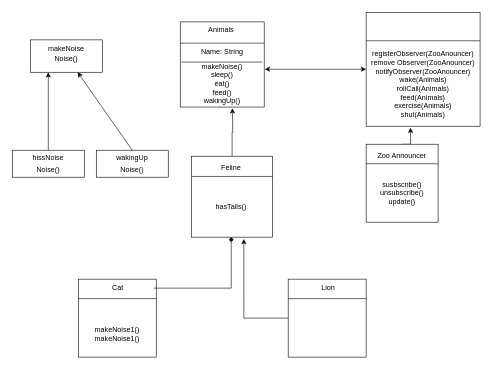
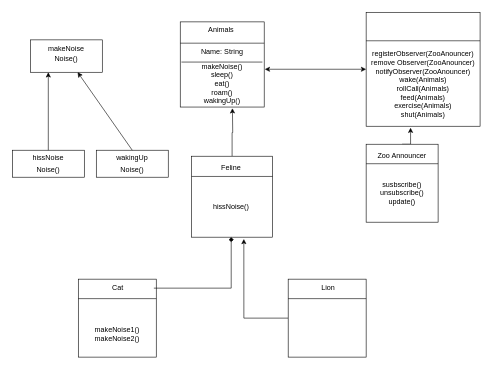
(222, 84) -> (222, 84)
(231, 207) -> (231, 207)
(117, 330) -> (117, 330)
